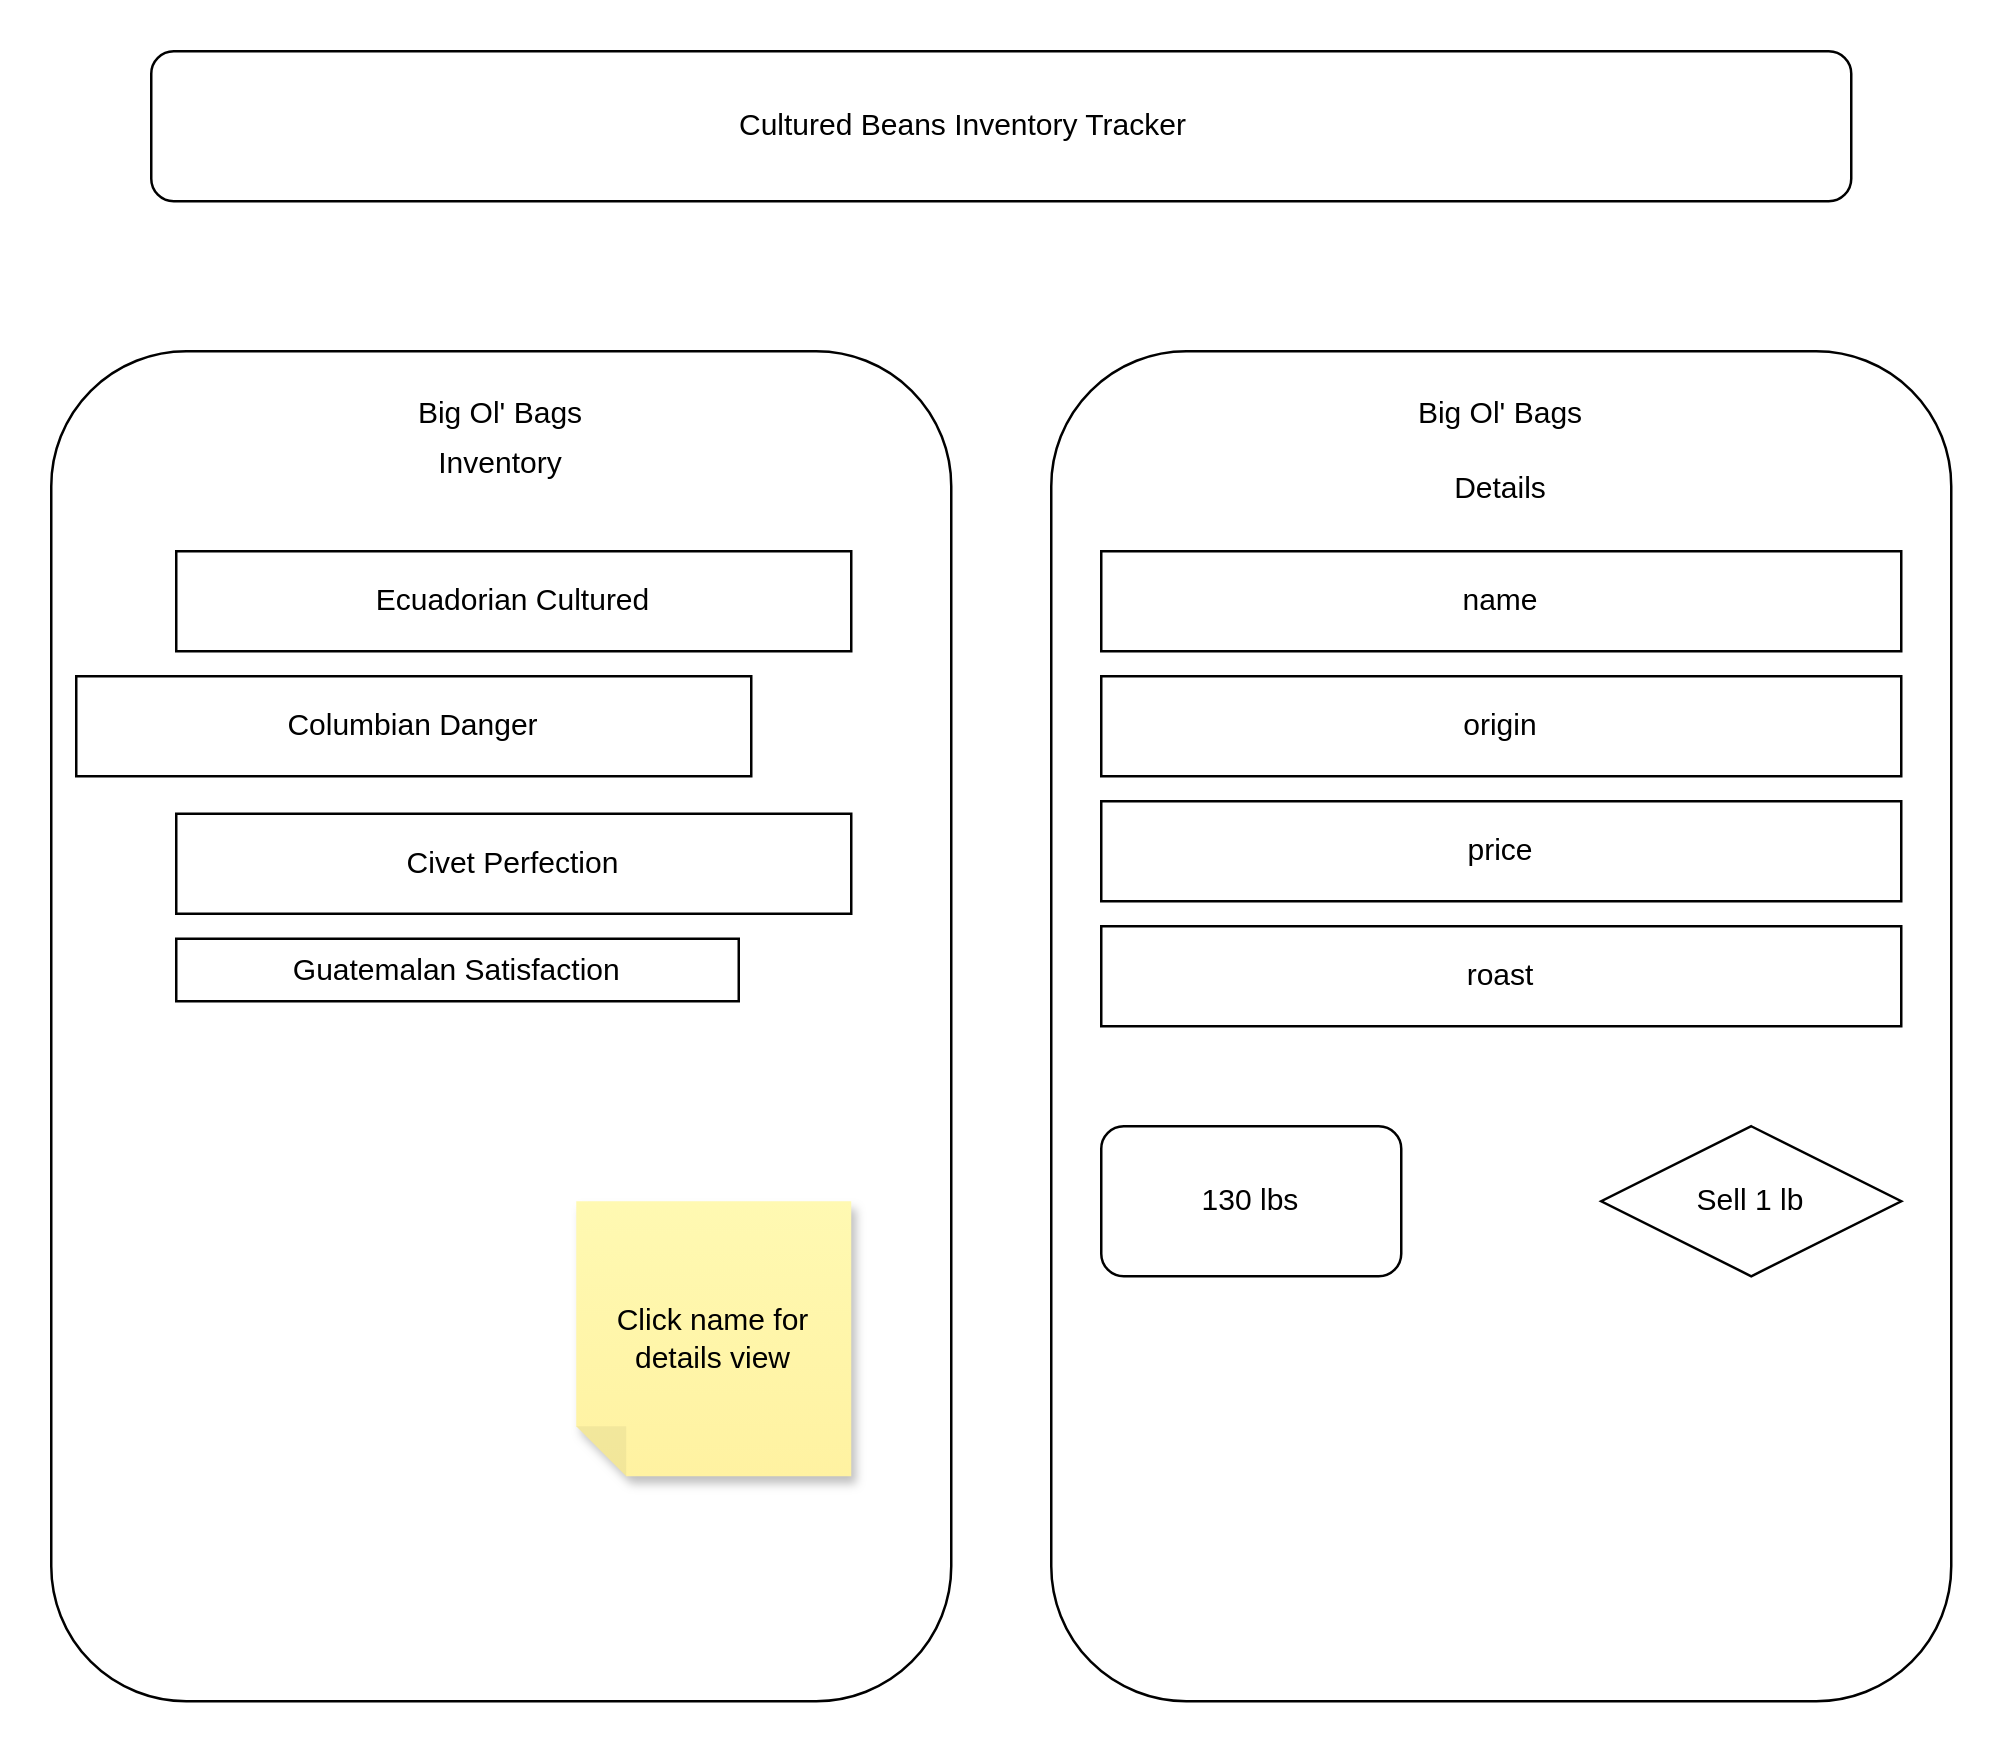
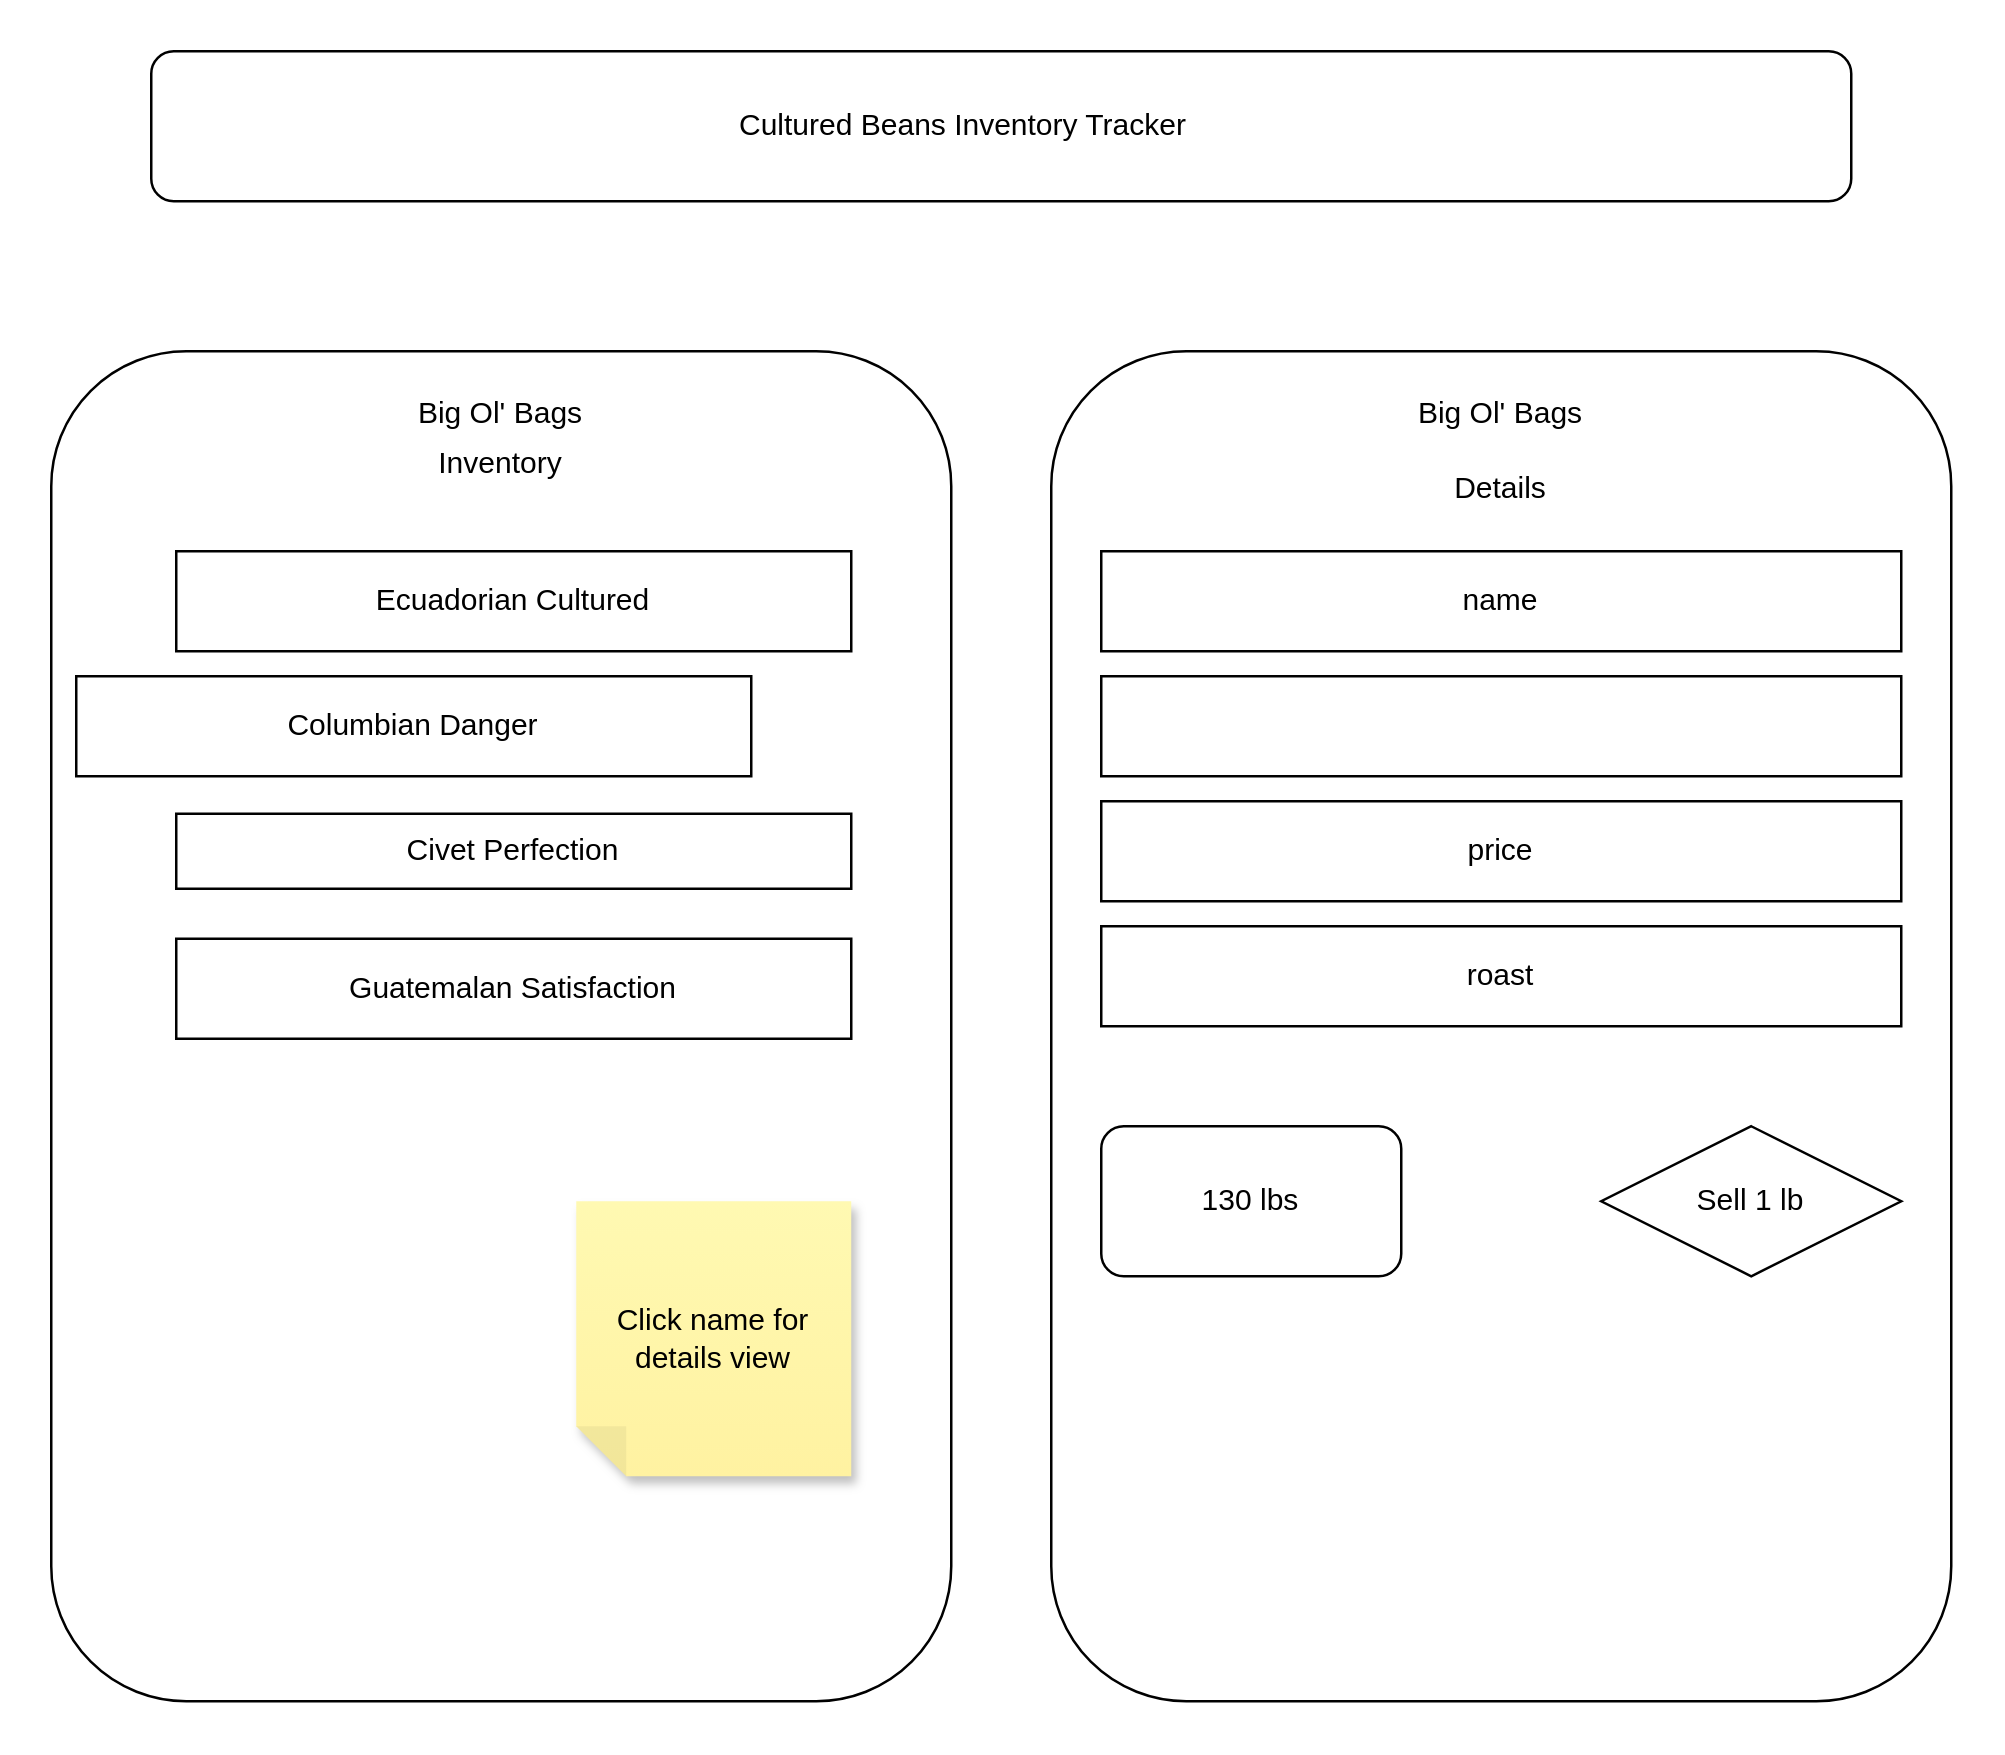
(1501, 726) -> none
(514, 864) -> (514, 851)
(458, 970) -> (514, 989)
